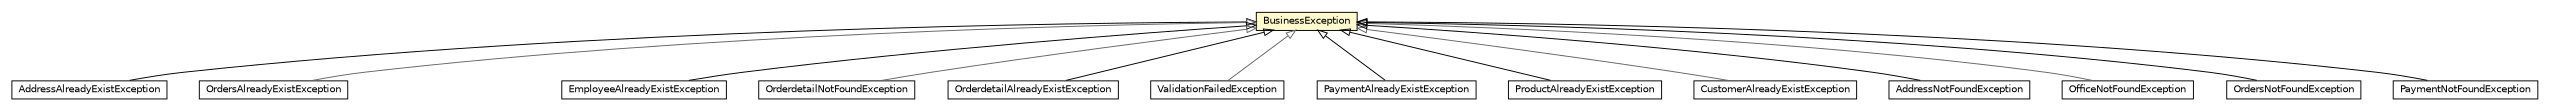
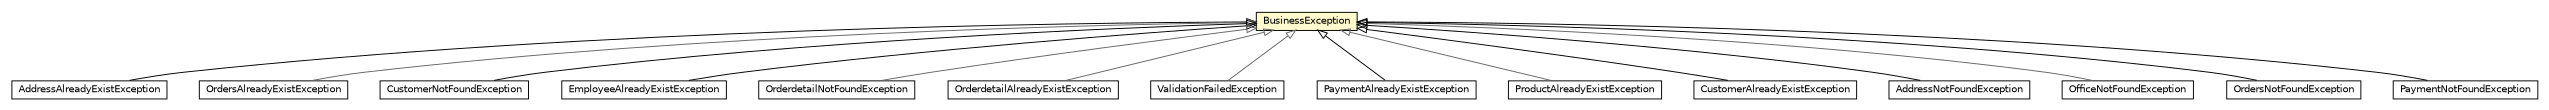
(1548, 54) -> (1548, 54)
(1165, 56) -> (1165, 56)
(1450, 56) -> (1450, 56)
none -> (454, 89)
